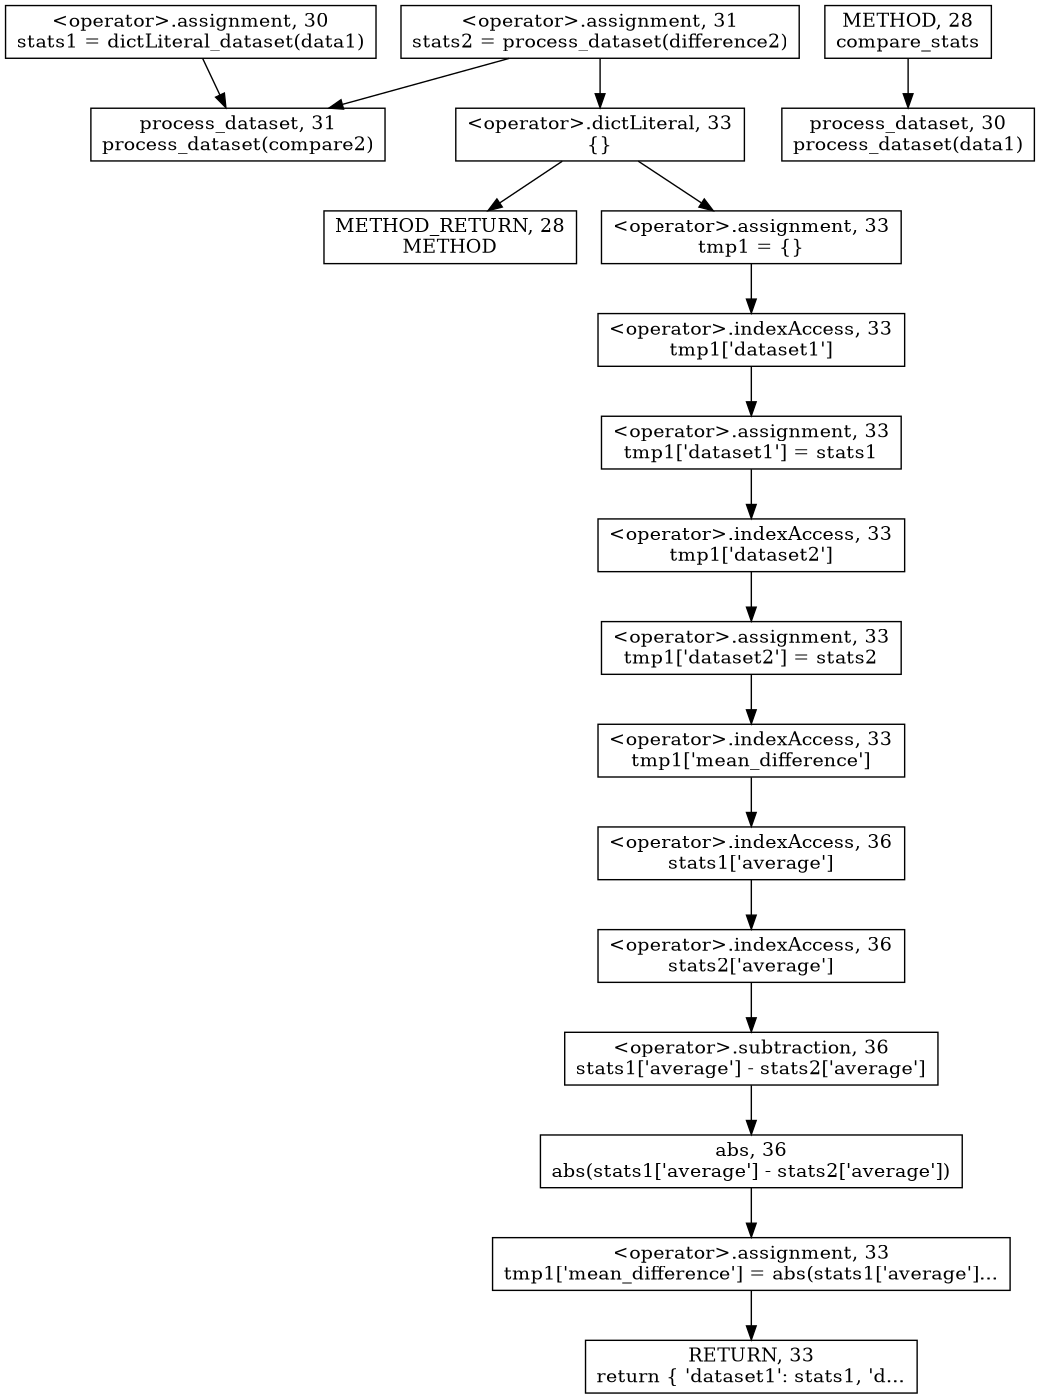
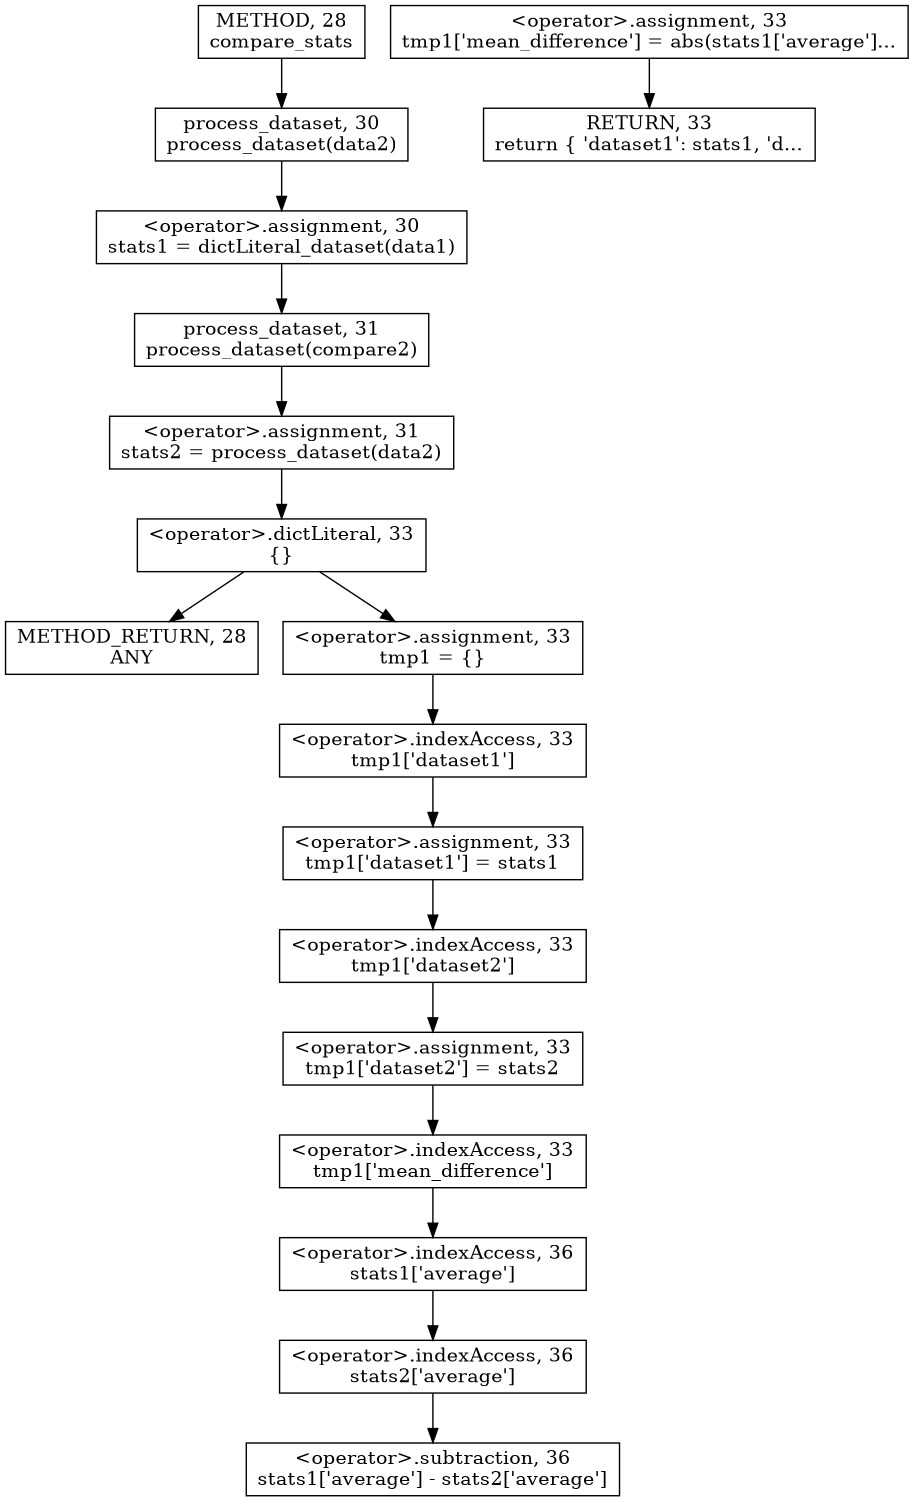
(600, 42) -> (282, 452)
(426, 81) -> (282, 384)
(908, 144) -> (282, 144)
none -> (282, 179)
(450, 247) -> (132, 658)
(751, 1161) -> none
